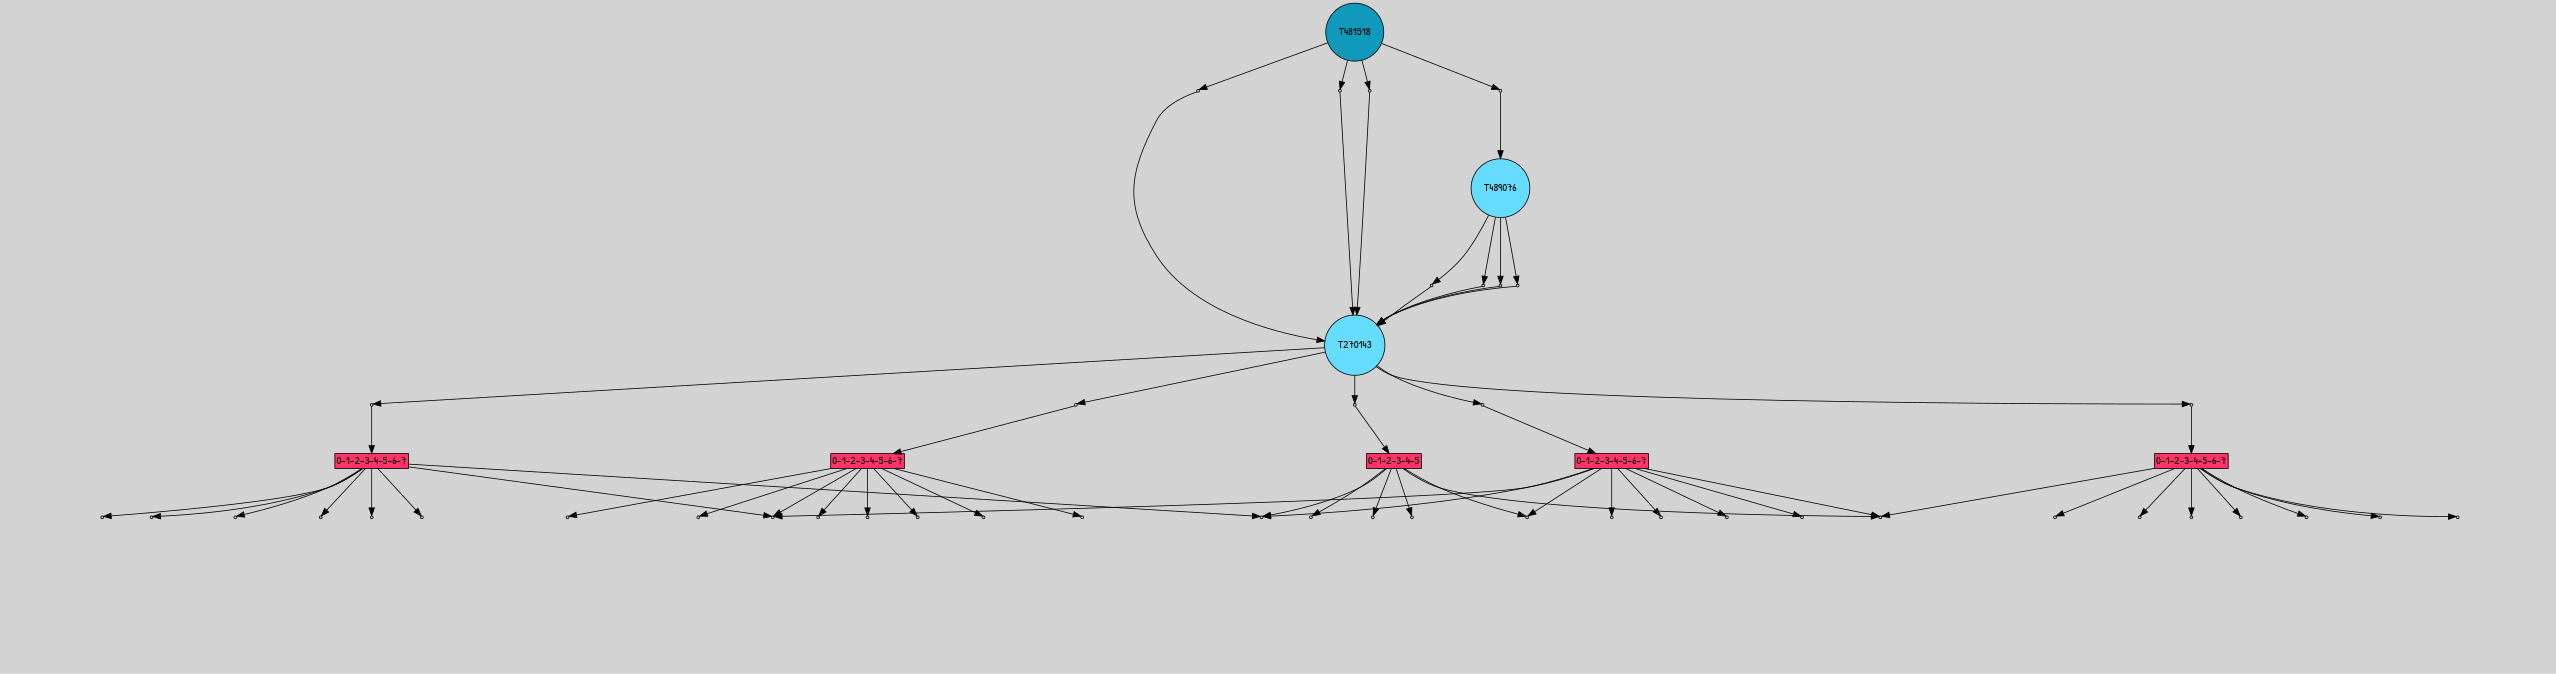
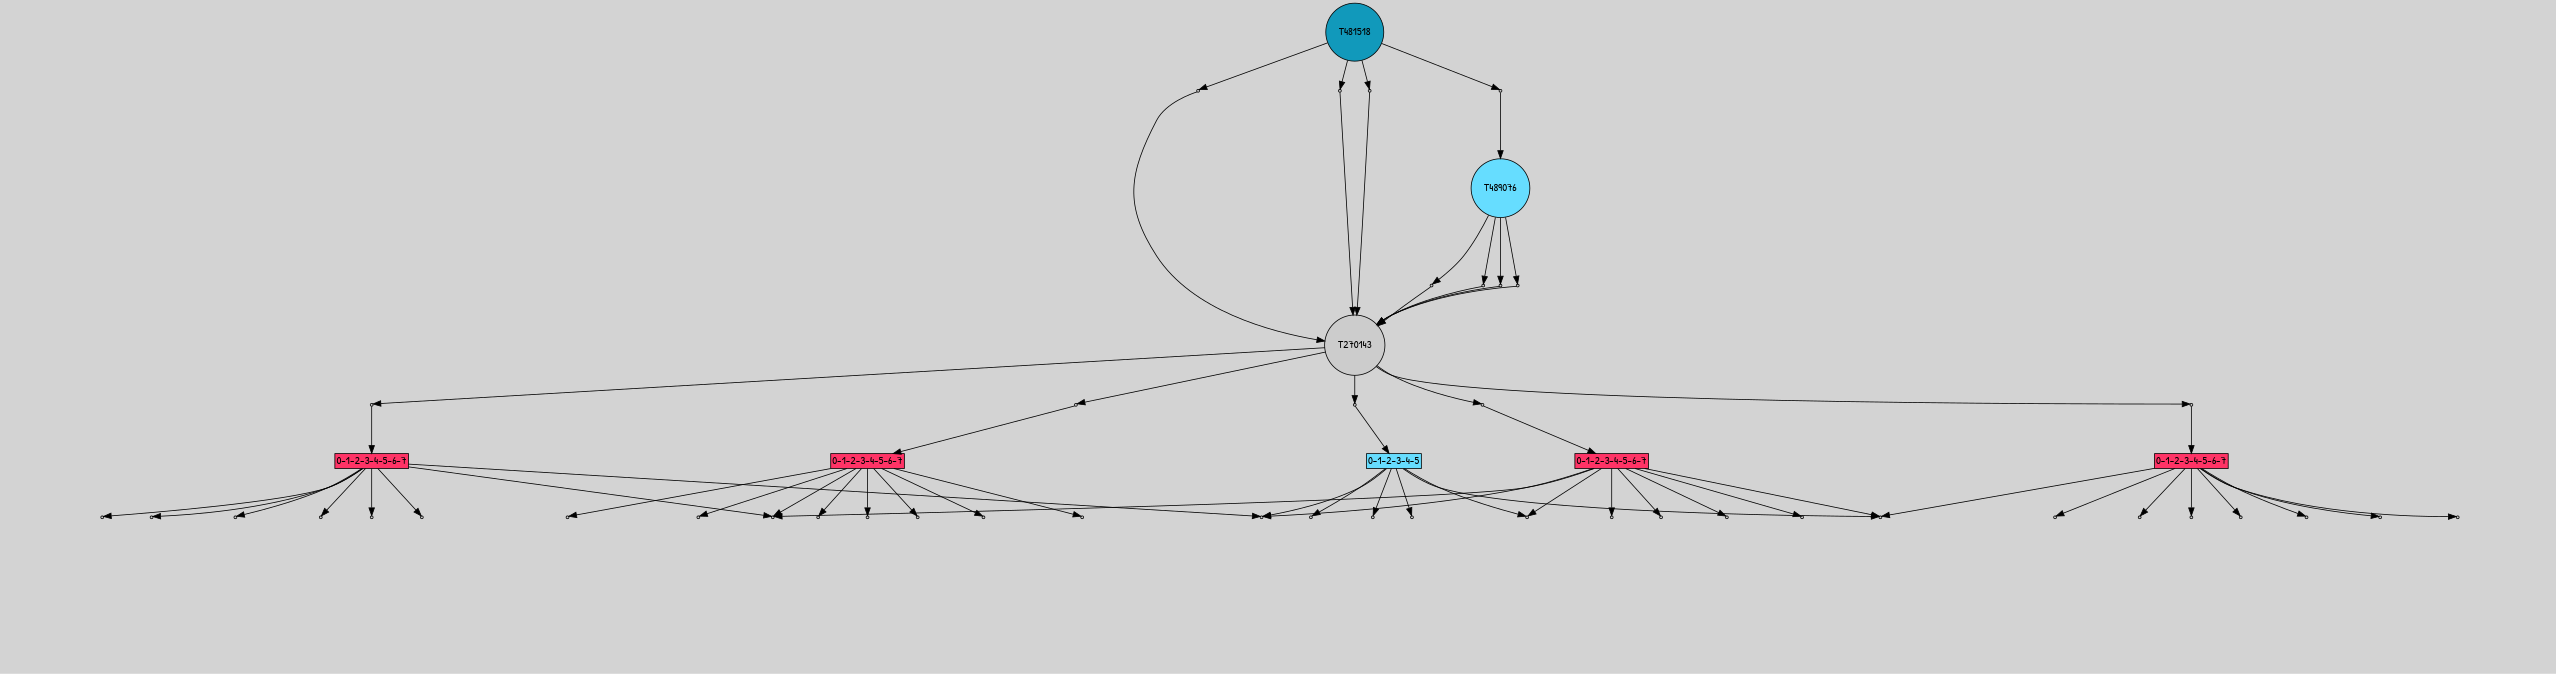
(1355, 345) -> (1355, 345)
(1394, 461) -> (1394, 461)
